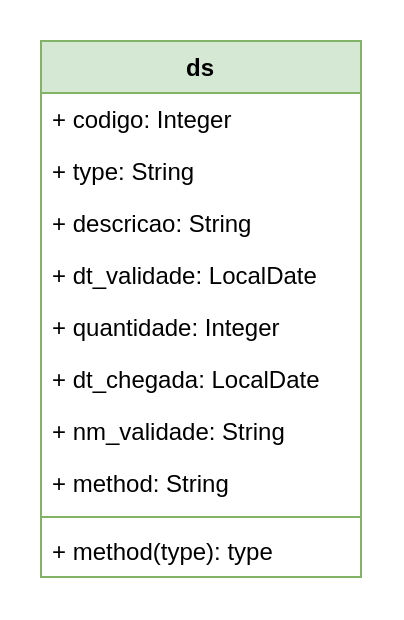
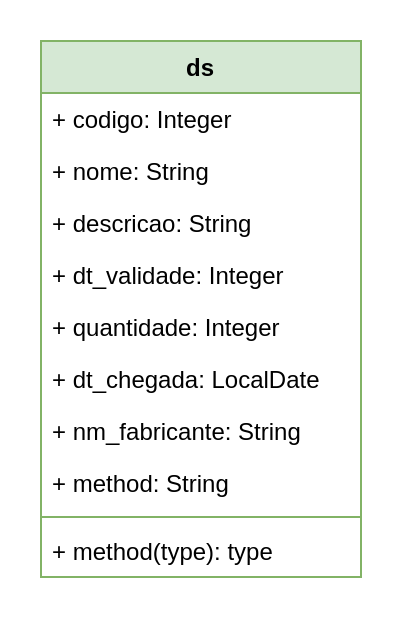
(135, 173) -> (135, 173)
(196, 277) -> (185, 277)
(175, 433) -> (192, 433)
